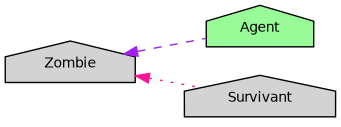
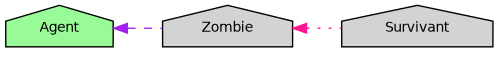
(172, 45) -> (145, 28)
